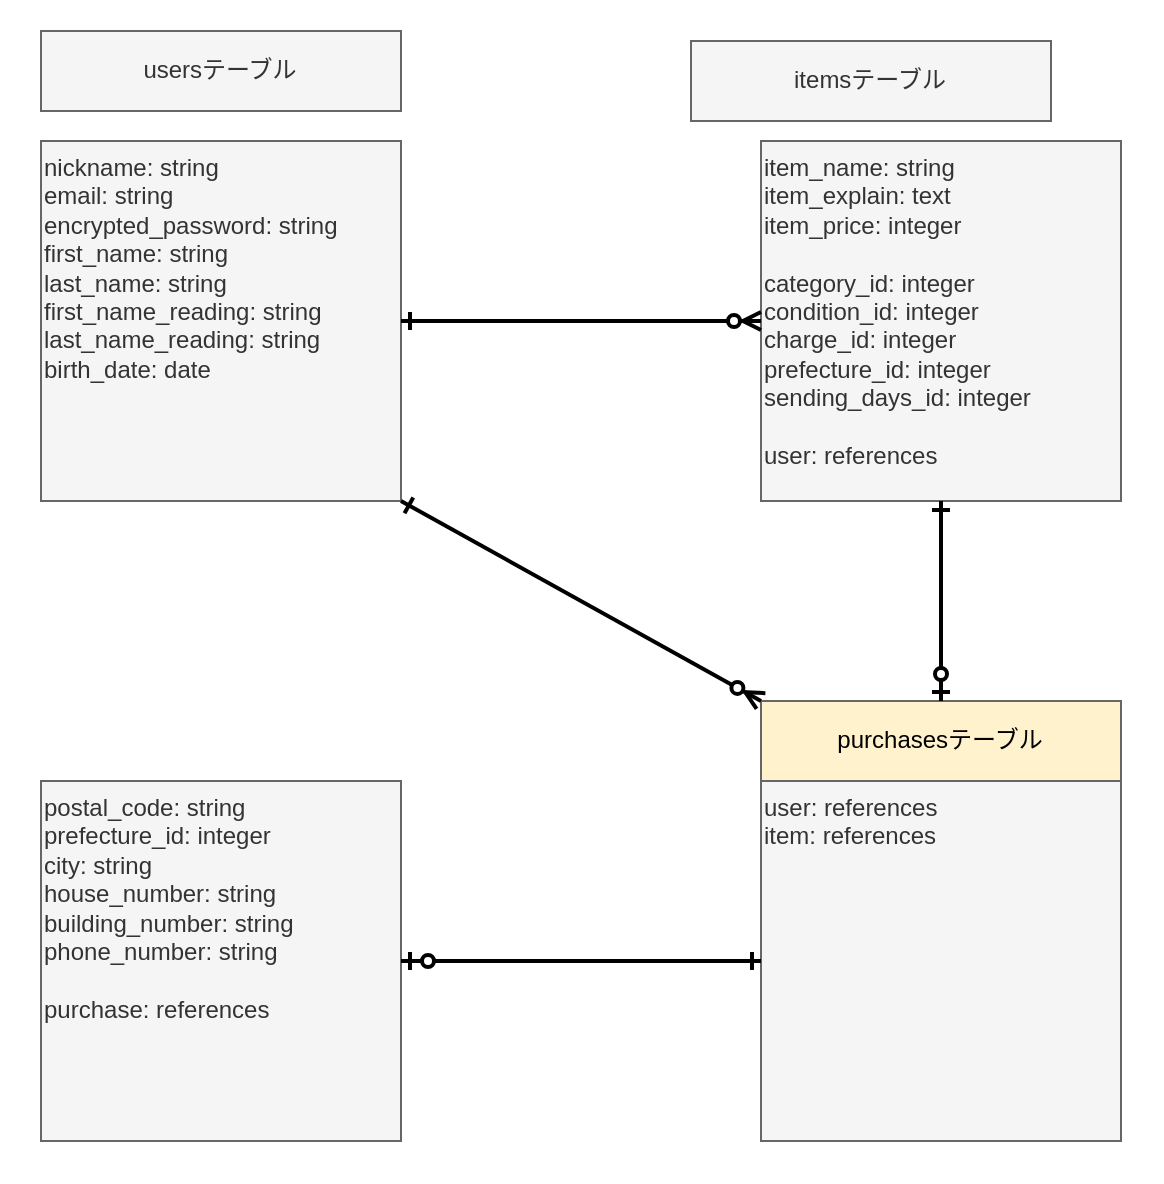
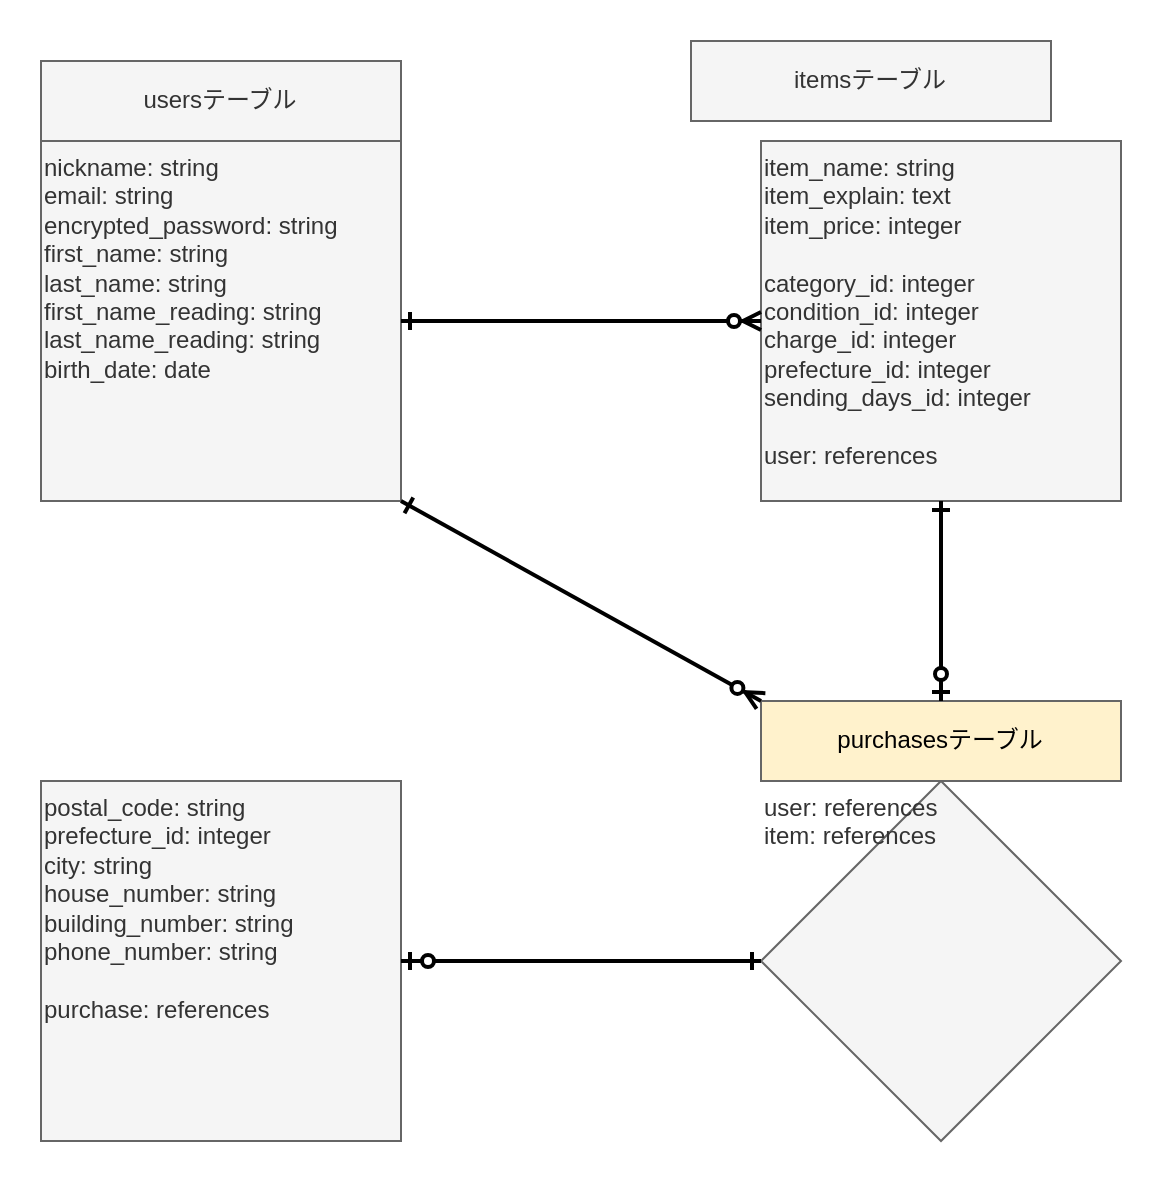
(221, 71) -> (221, 101)
(941, 961) -> (941, 961)
